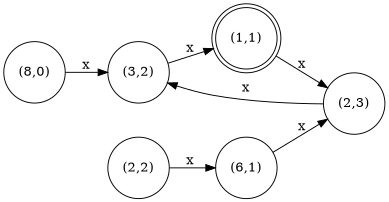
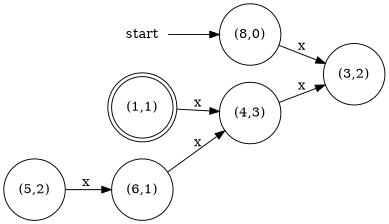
none -> (142, 35)
(186, 57) -> none
(354, 104) -> (250, 113)
(139, 168) -> (35, 190)
